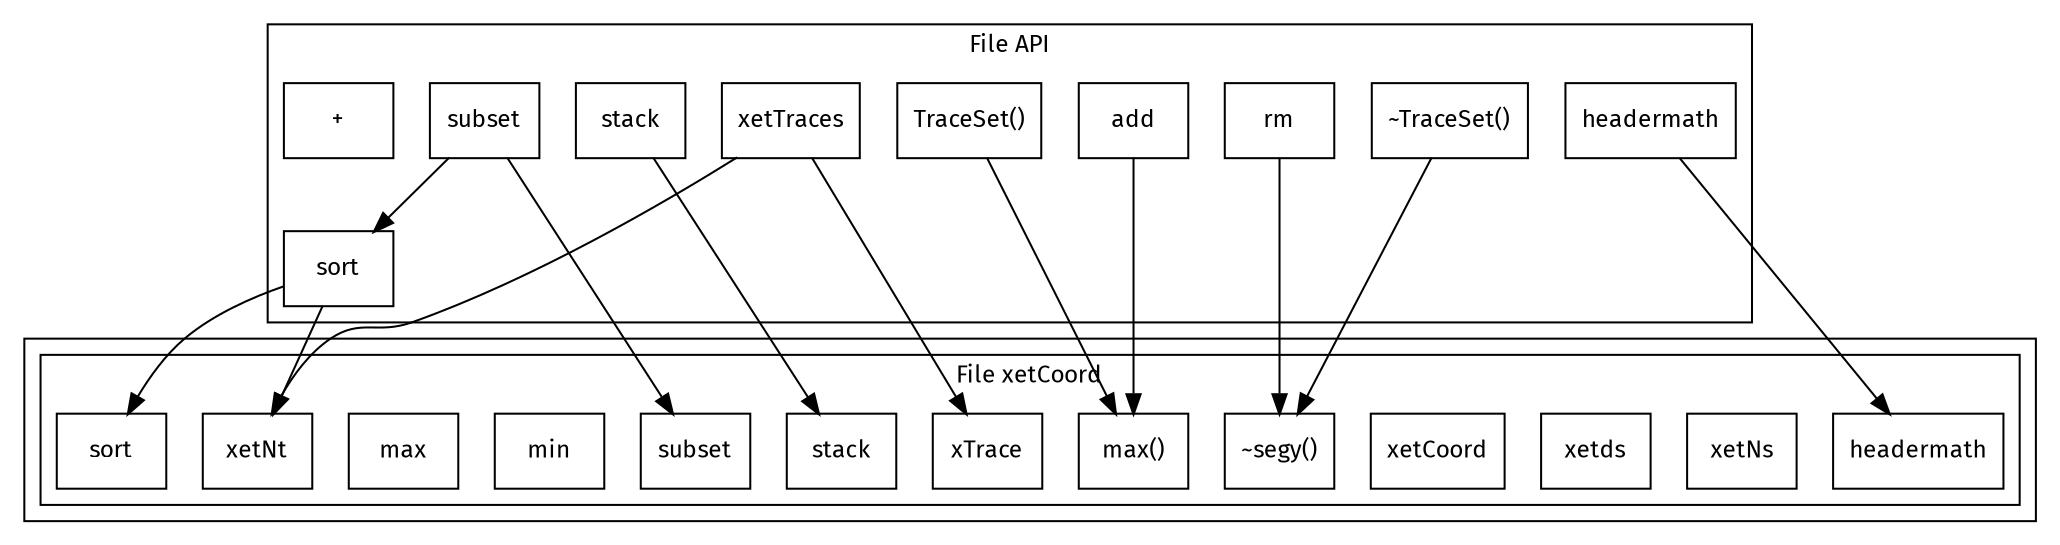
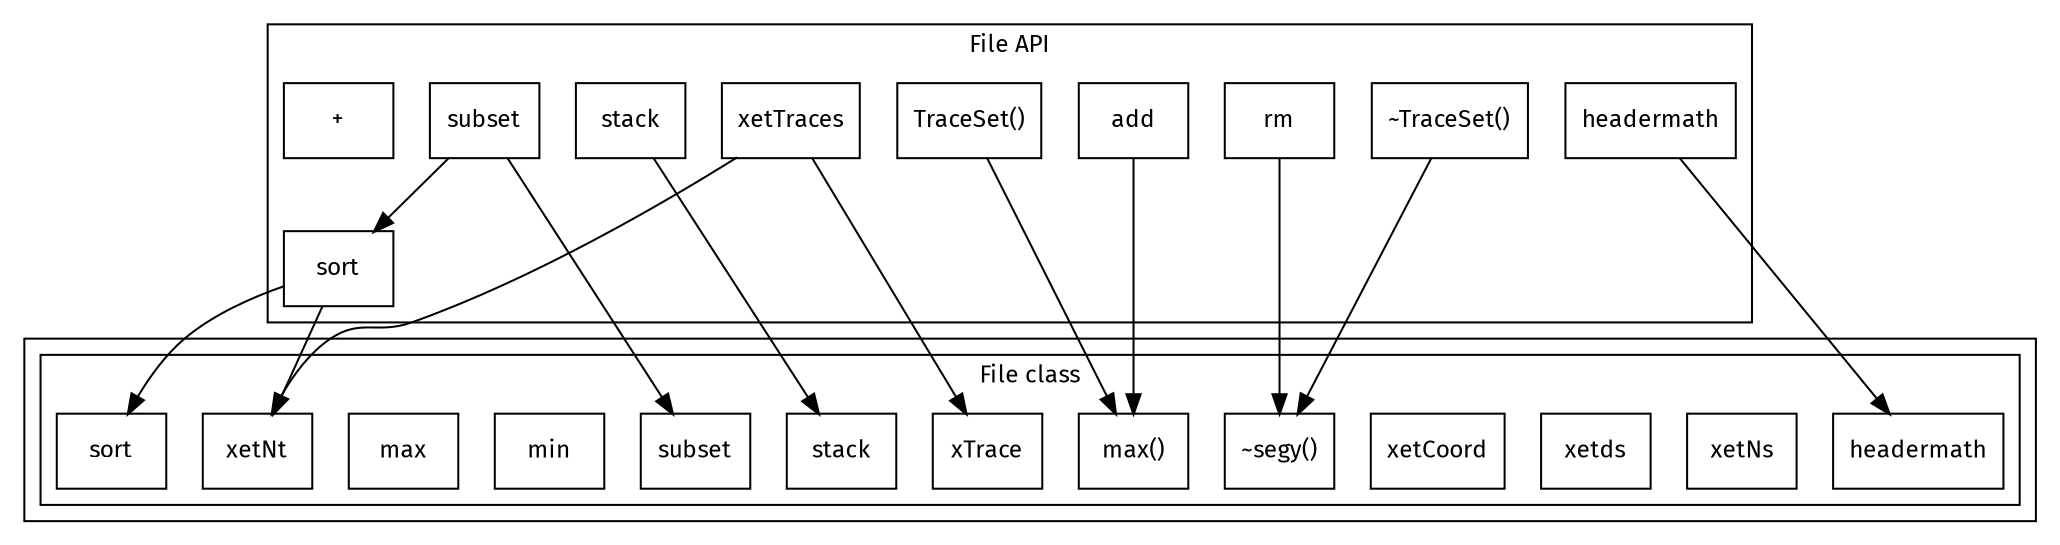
(1030, 376) -> (1030, 376)
